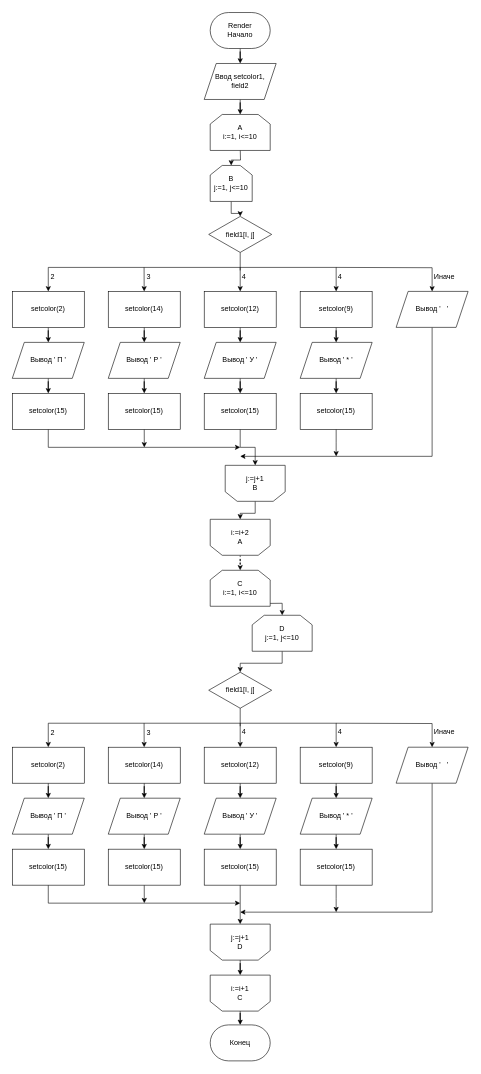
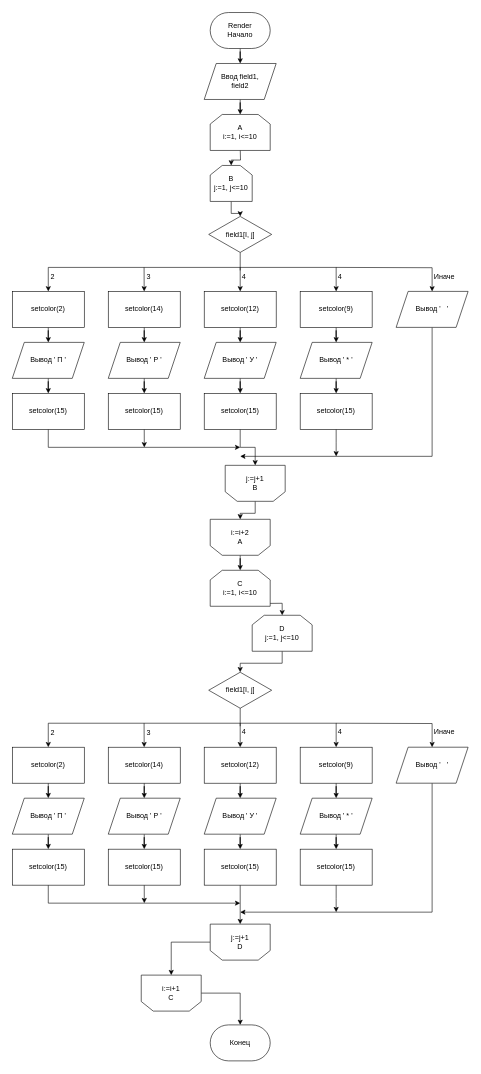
(240, 81) -> (240, 81)
(240, 565) -> (240, 565)
(240, 993) -> (171, 993)
